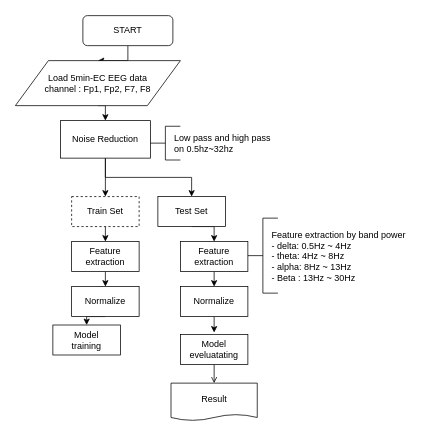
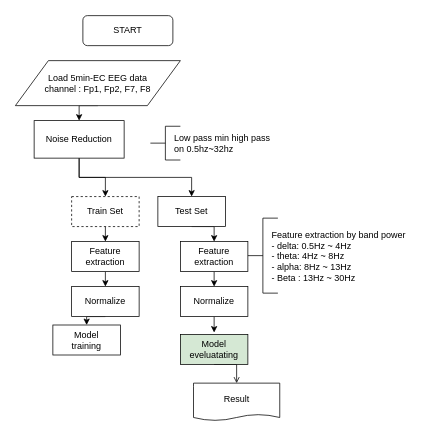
(104, 60) -> none
(105, 139) -> (79, 139)
(224, 143) -> (223, 143)
(214, 349) -> (214, 349)
(214, 402) -> (237, 402)
